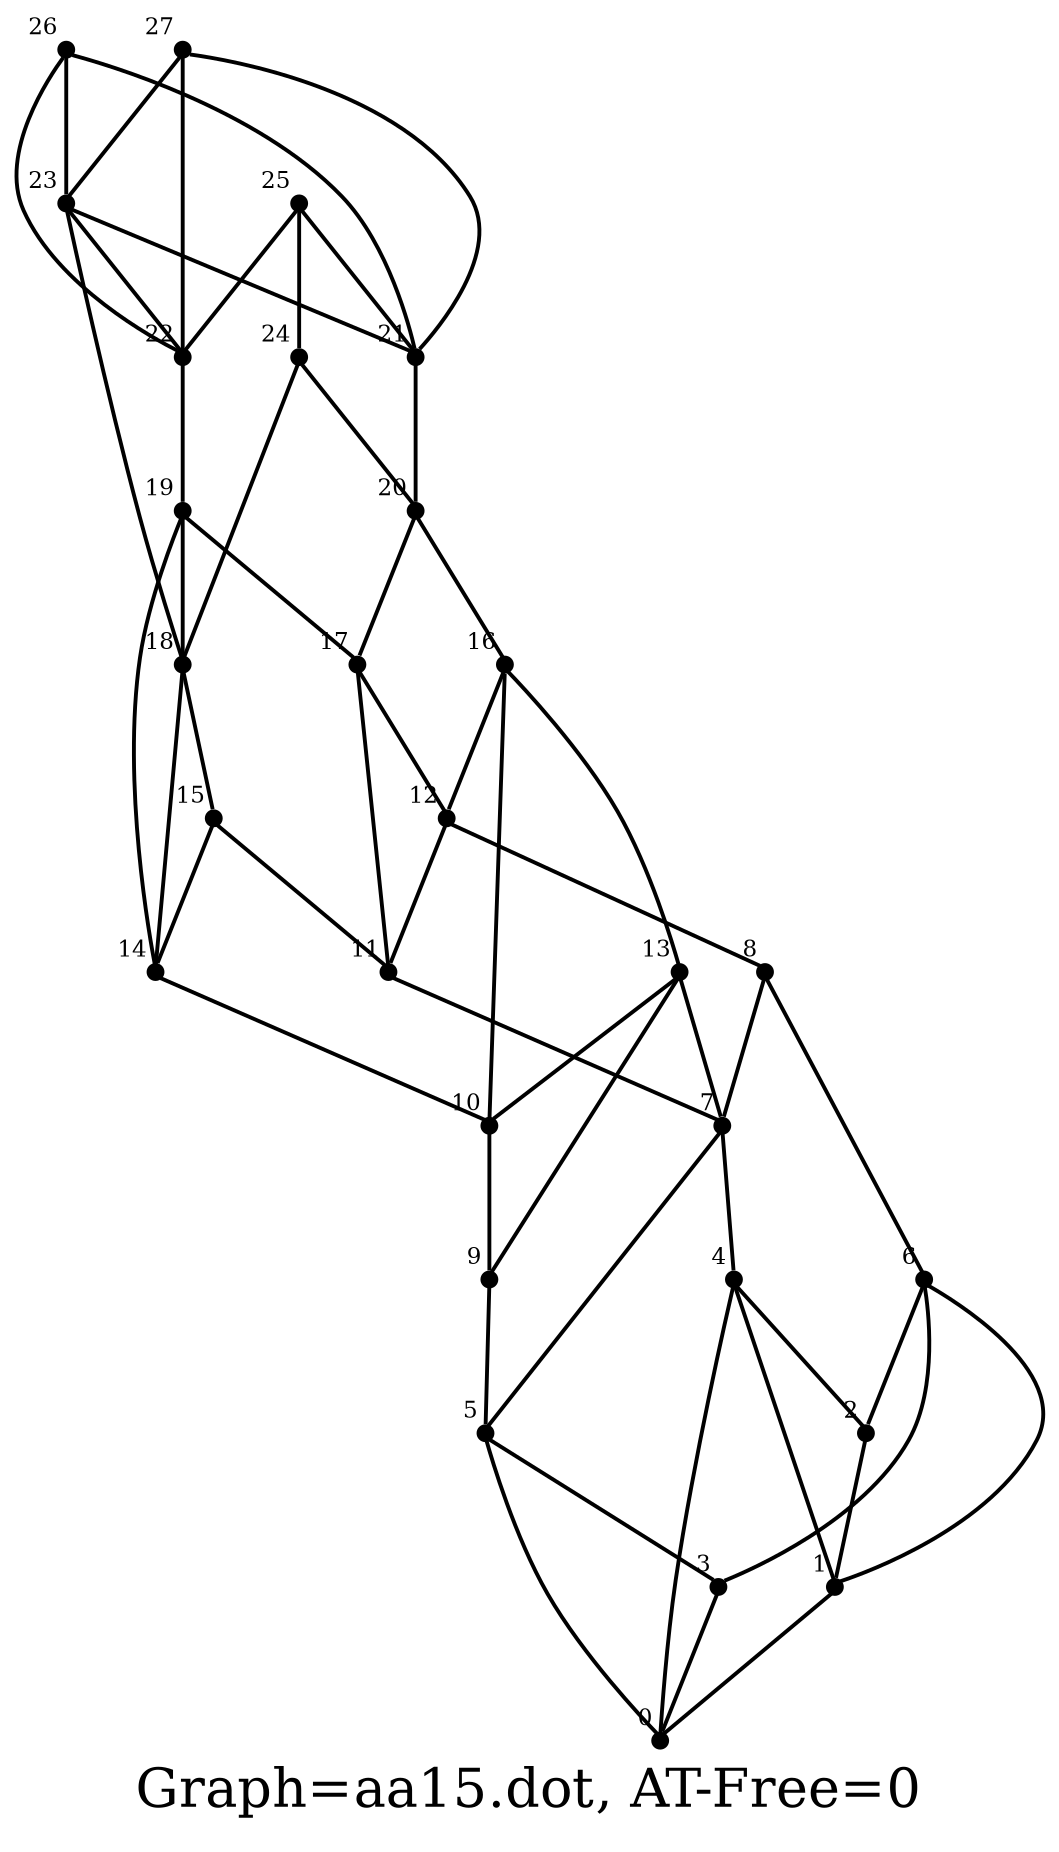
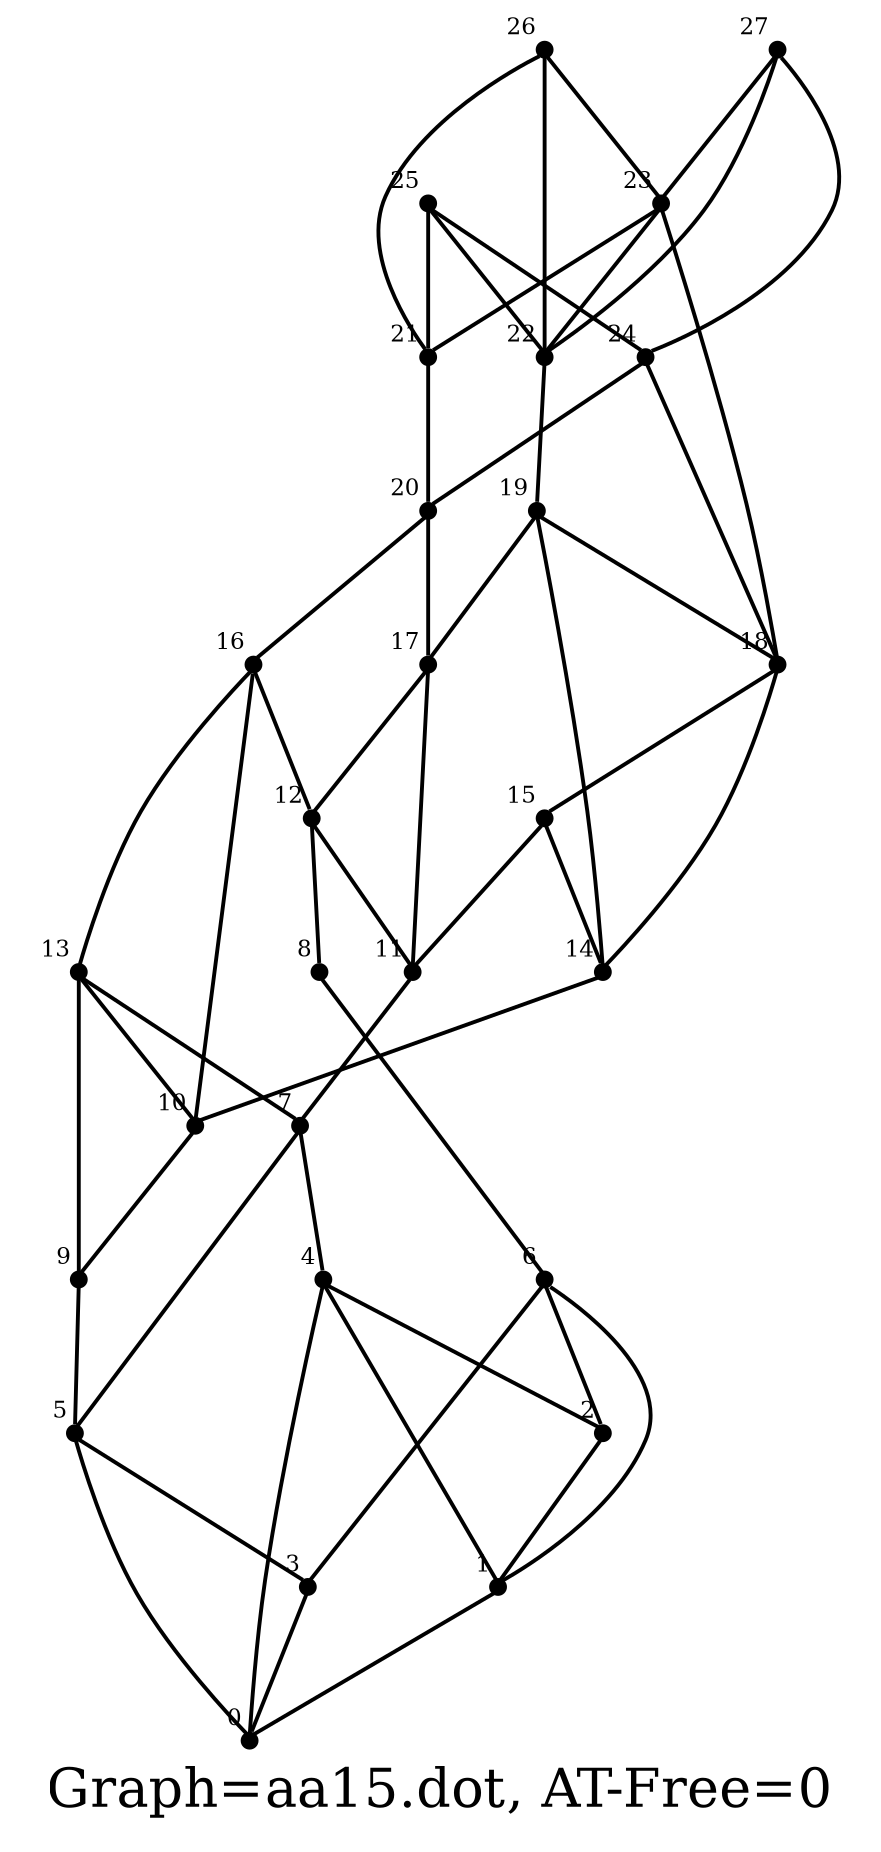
(418, 141) -> (815, 237)
(744, 1048) -> none
